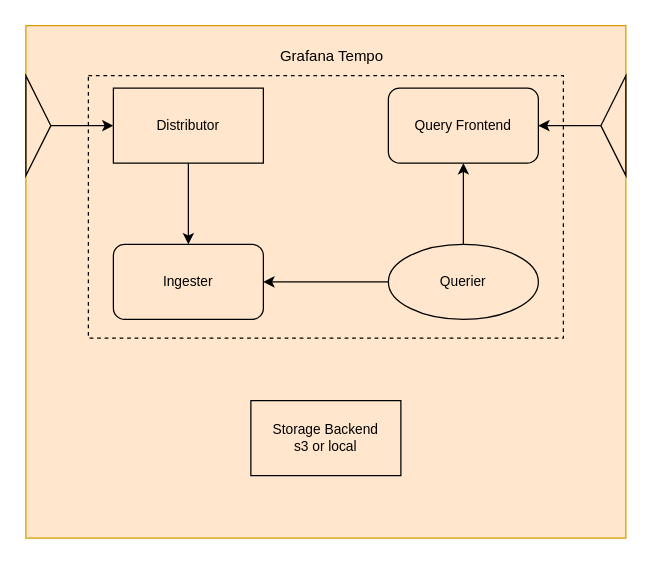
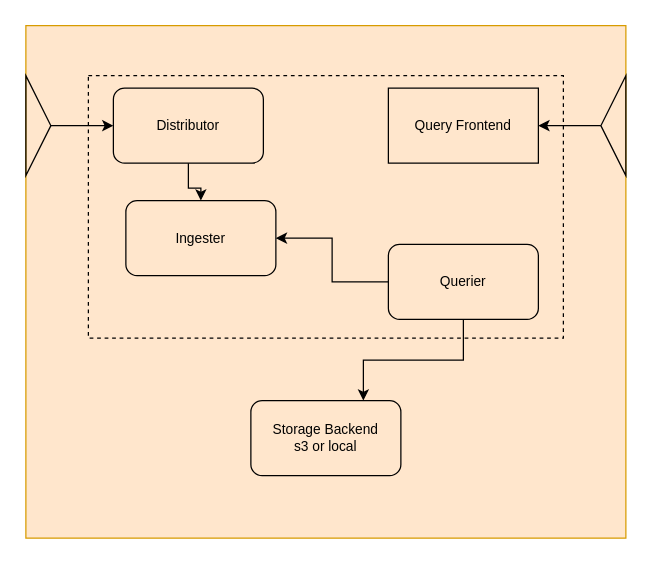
(332, 57) -> none
(188, 126) -> (188, 126)
(463, 126) -> (463, 126)
(463, 208) -> (417, 360)
(188, 282) -> (201, 238)
(463, 282) -> (463, 282)
(326, 438) -> (326, 438)
